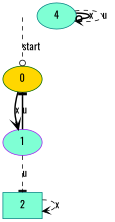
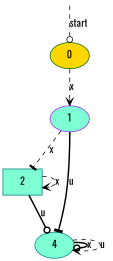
(15, 107) -> (70, 84)
(23, 113) -> (68, 181)
(25, 174) -> (52, 150)
none -> (37, 211)
